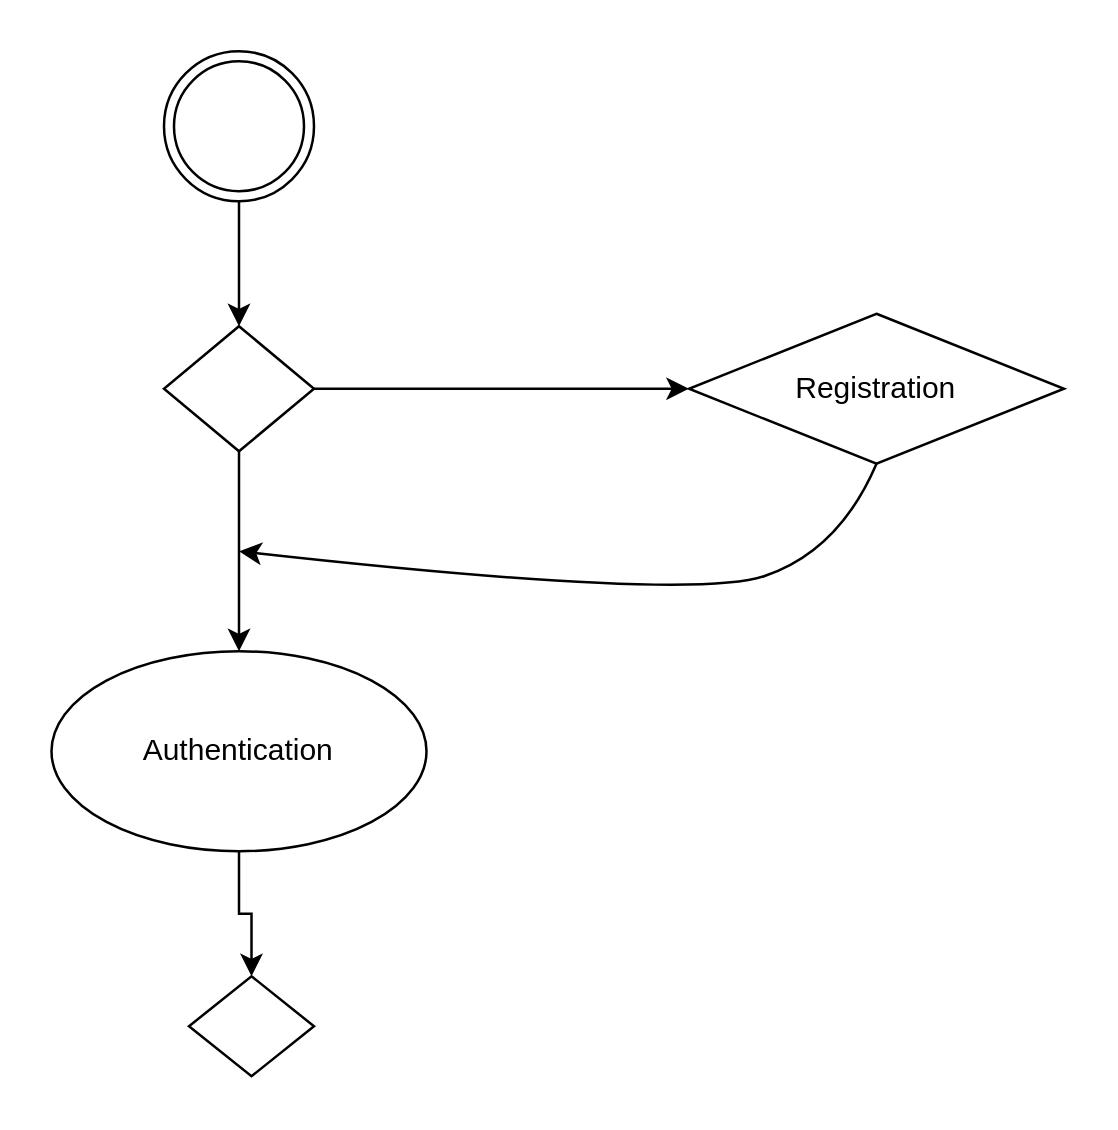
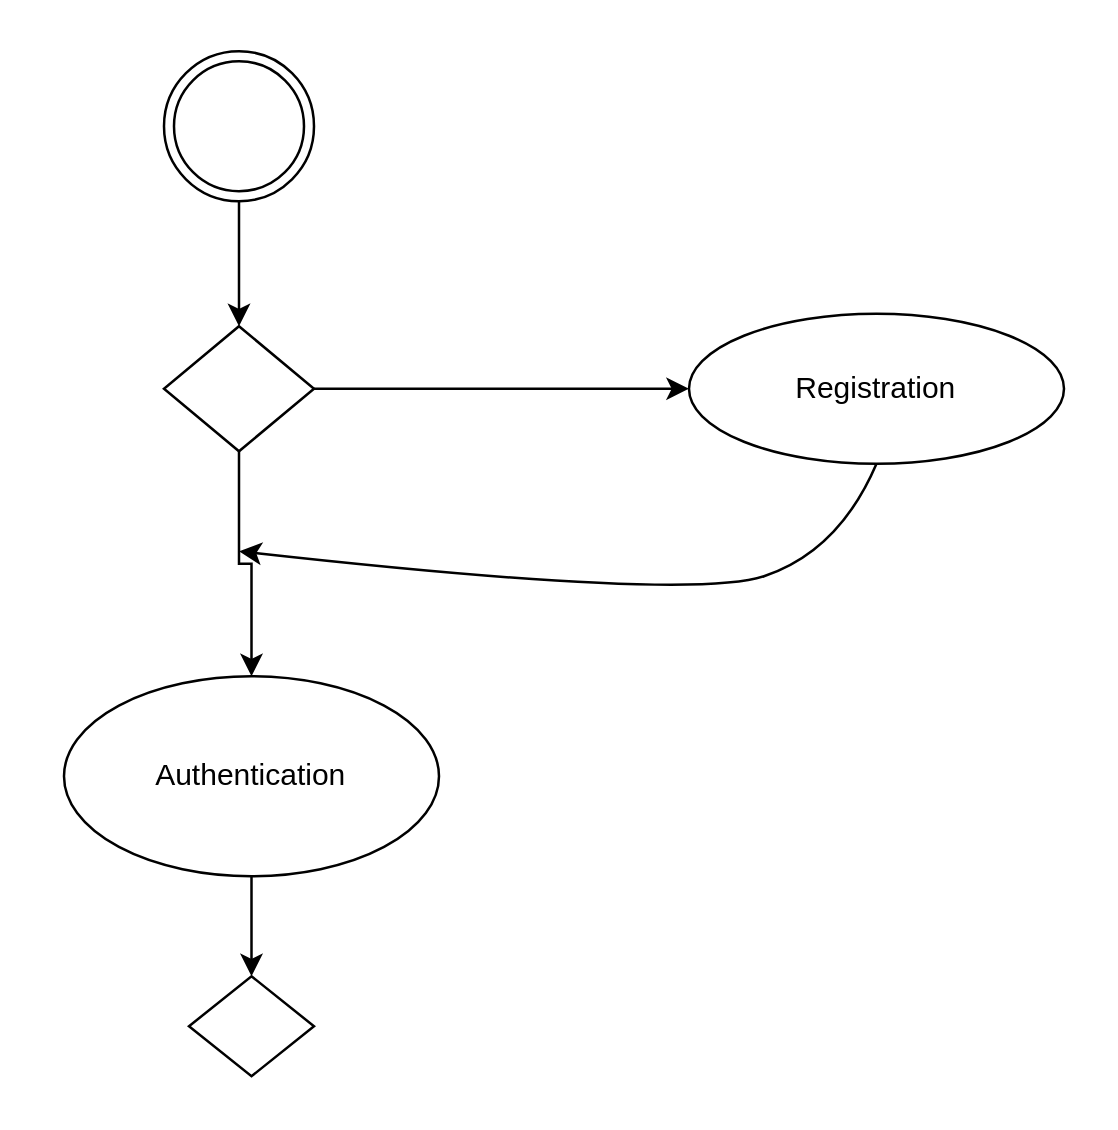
(876, 389) -> (876, 389)
(239, 751) -> (251, 776)
